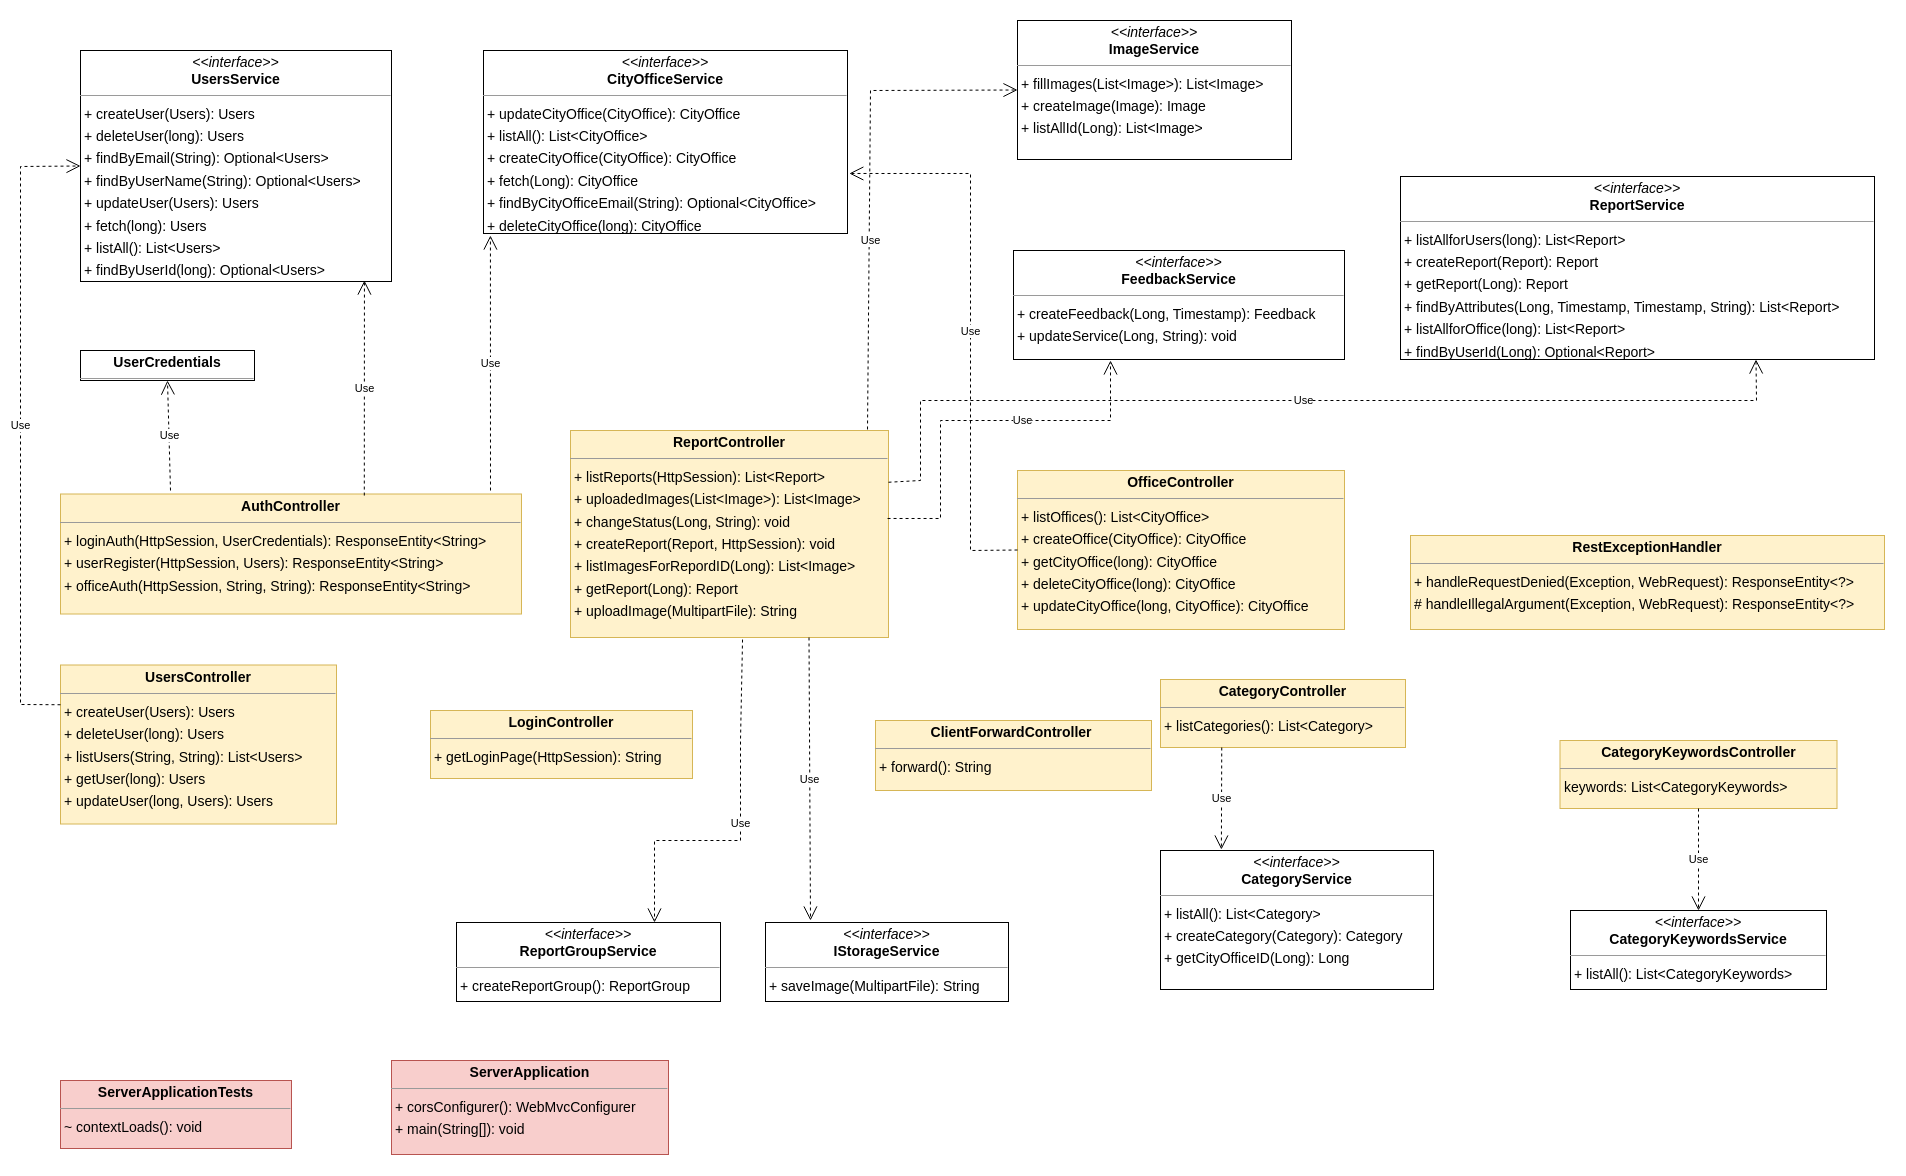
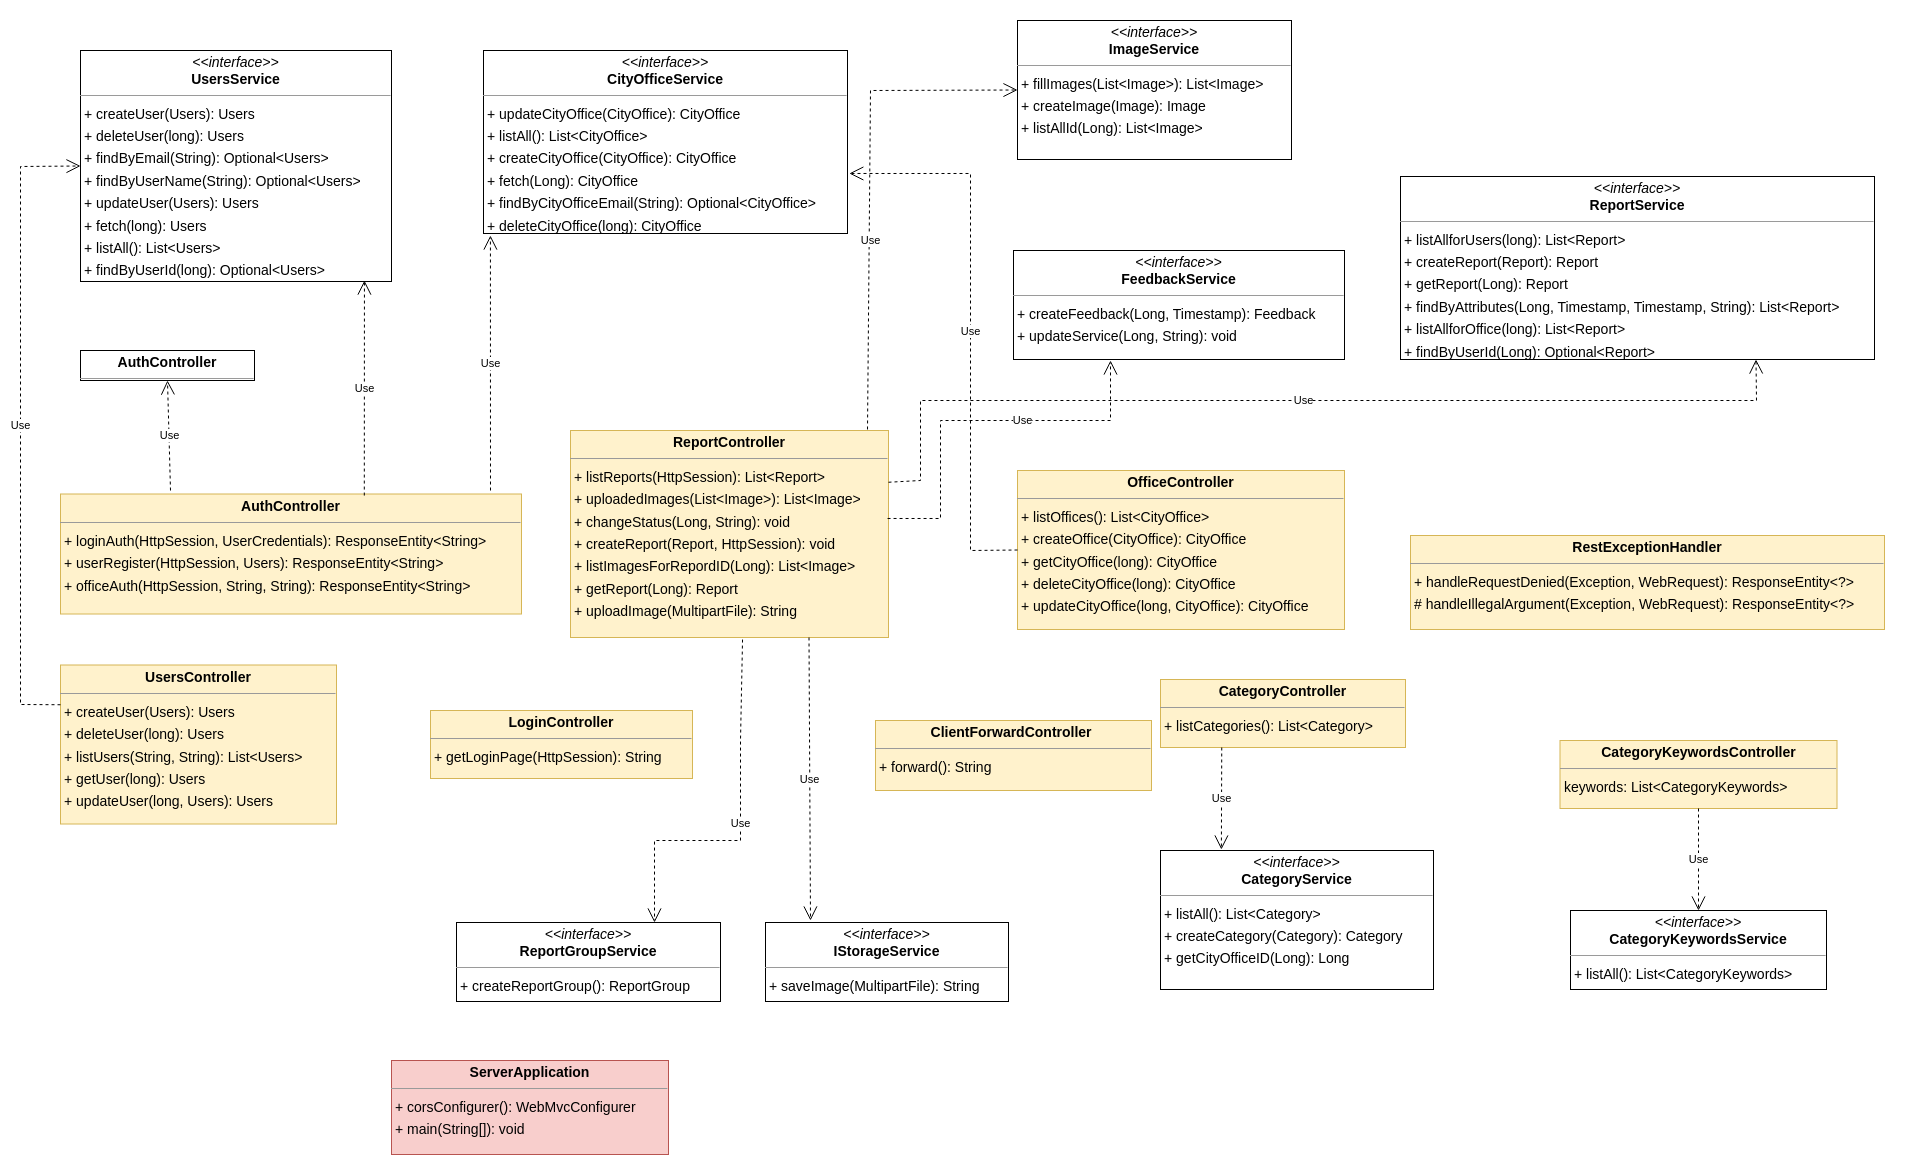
(136, 359) -> (132, 359)
(176, 1115) -> none
